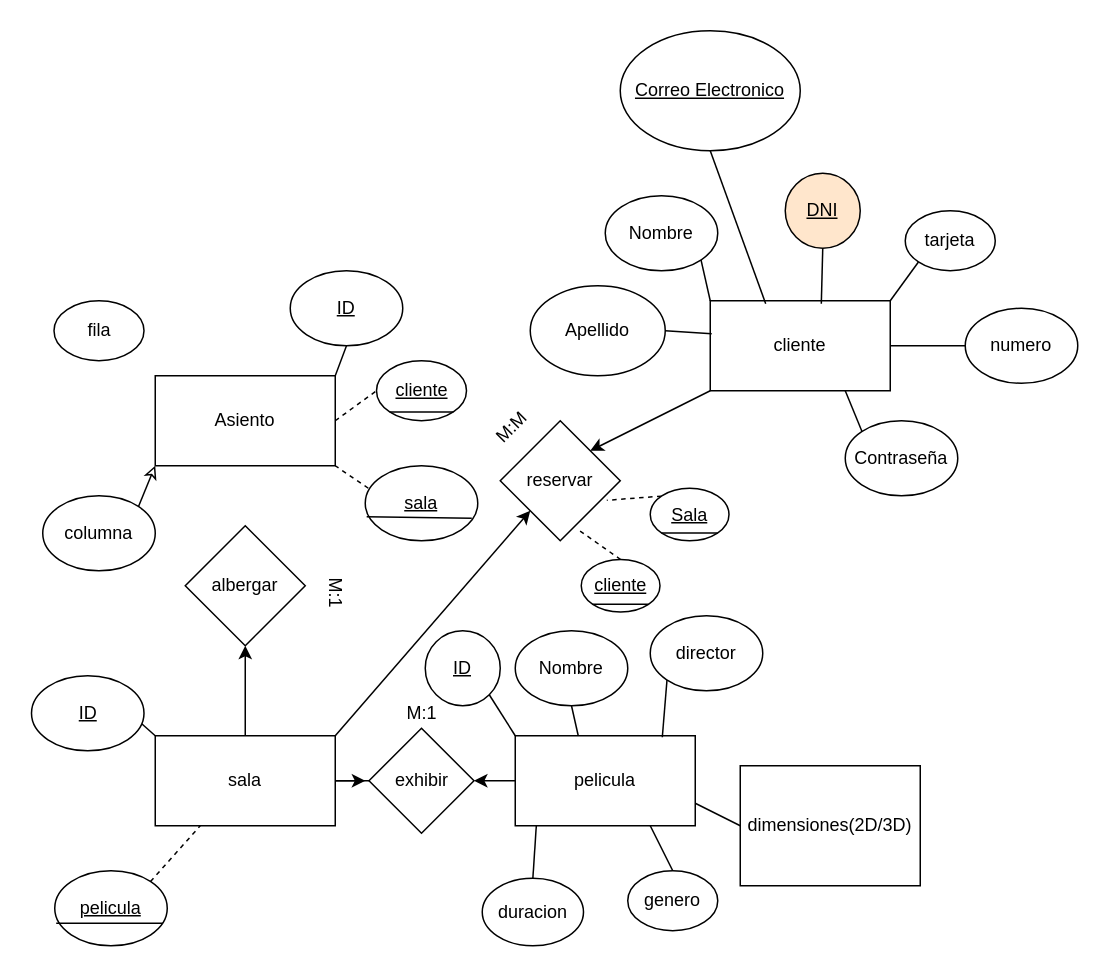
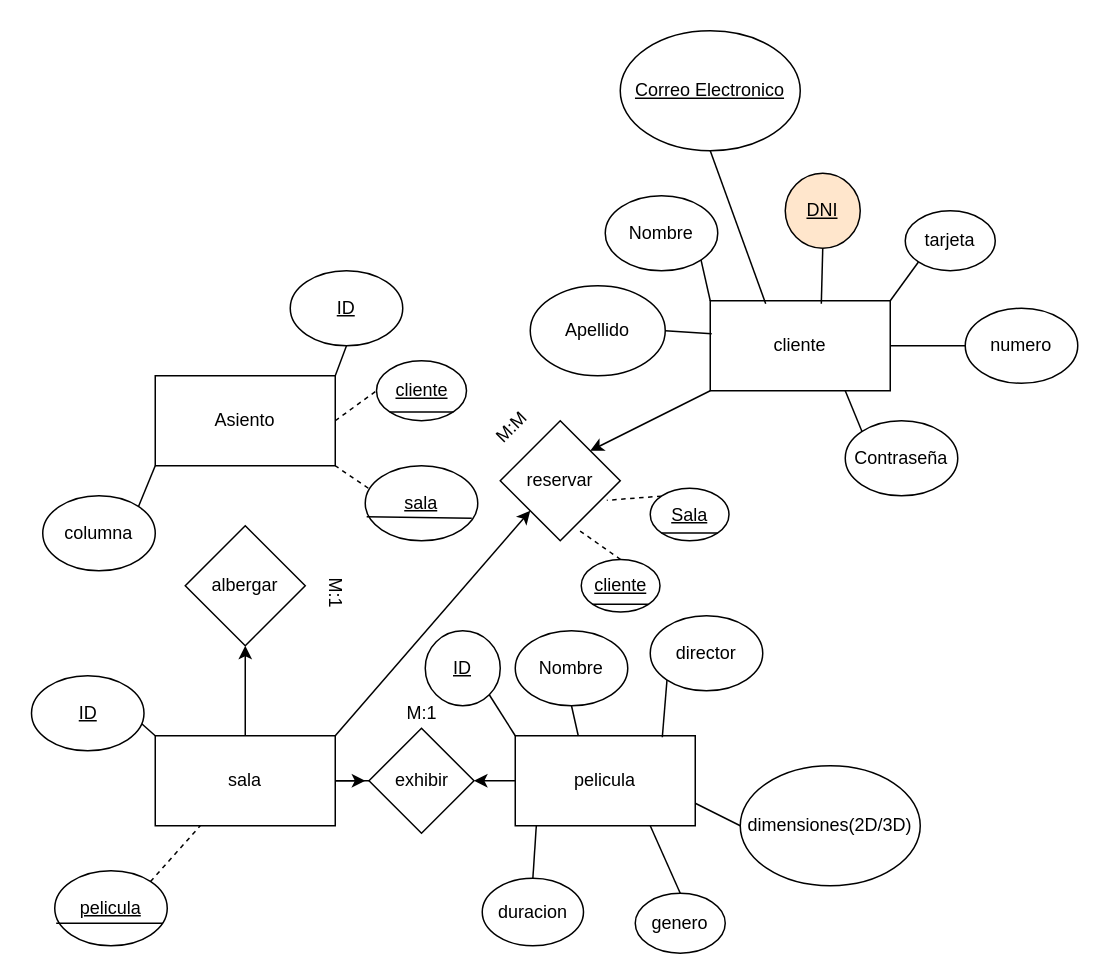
(99, 331) -> none
(151, 476) -> (153, 472)
(830, 826) -> (830, 826)
(673, 901) -> (680, 923)
